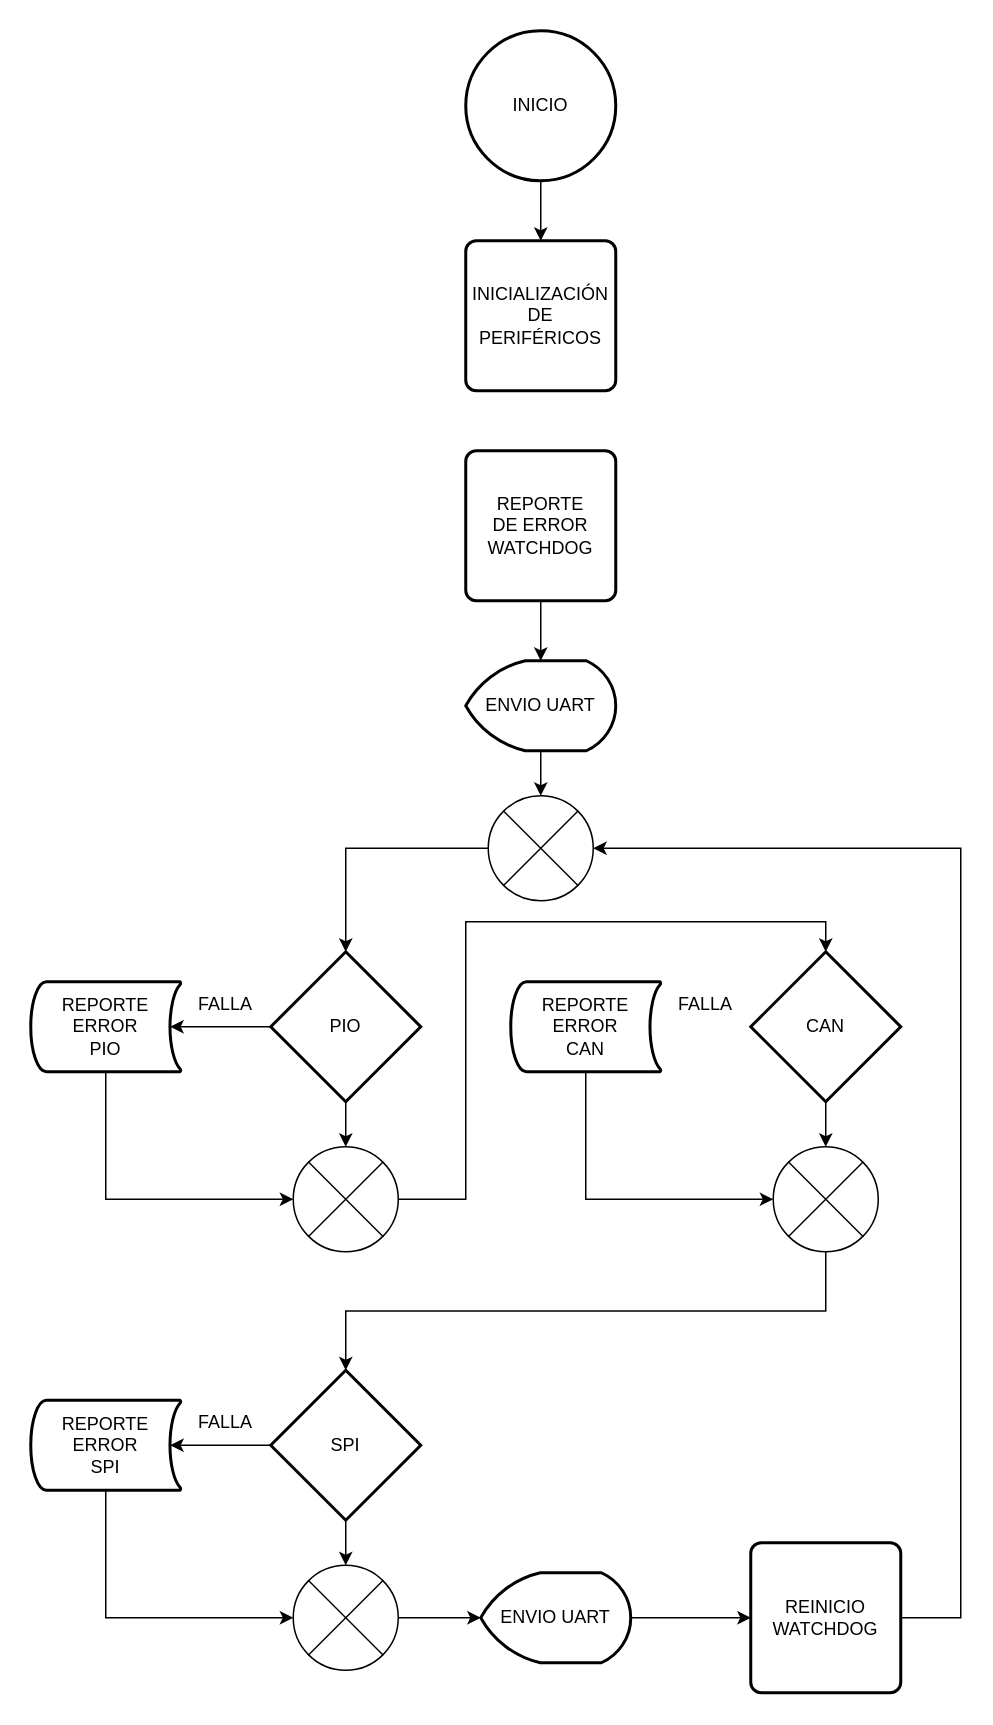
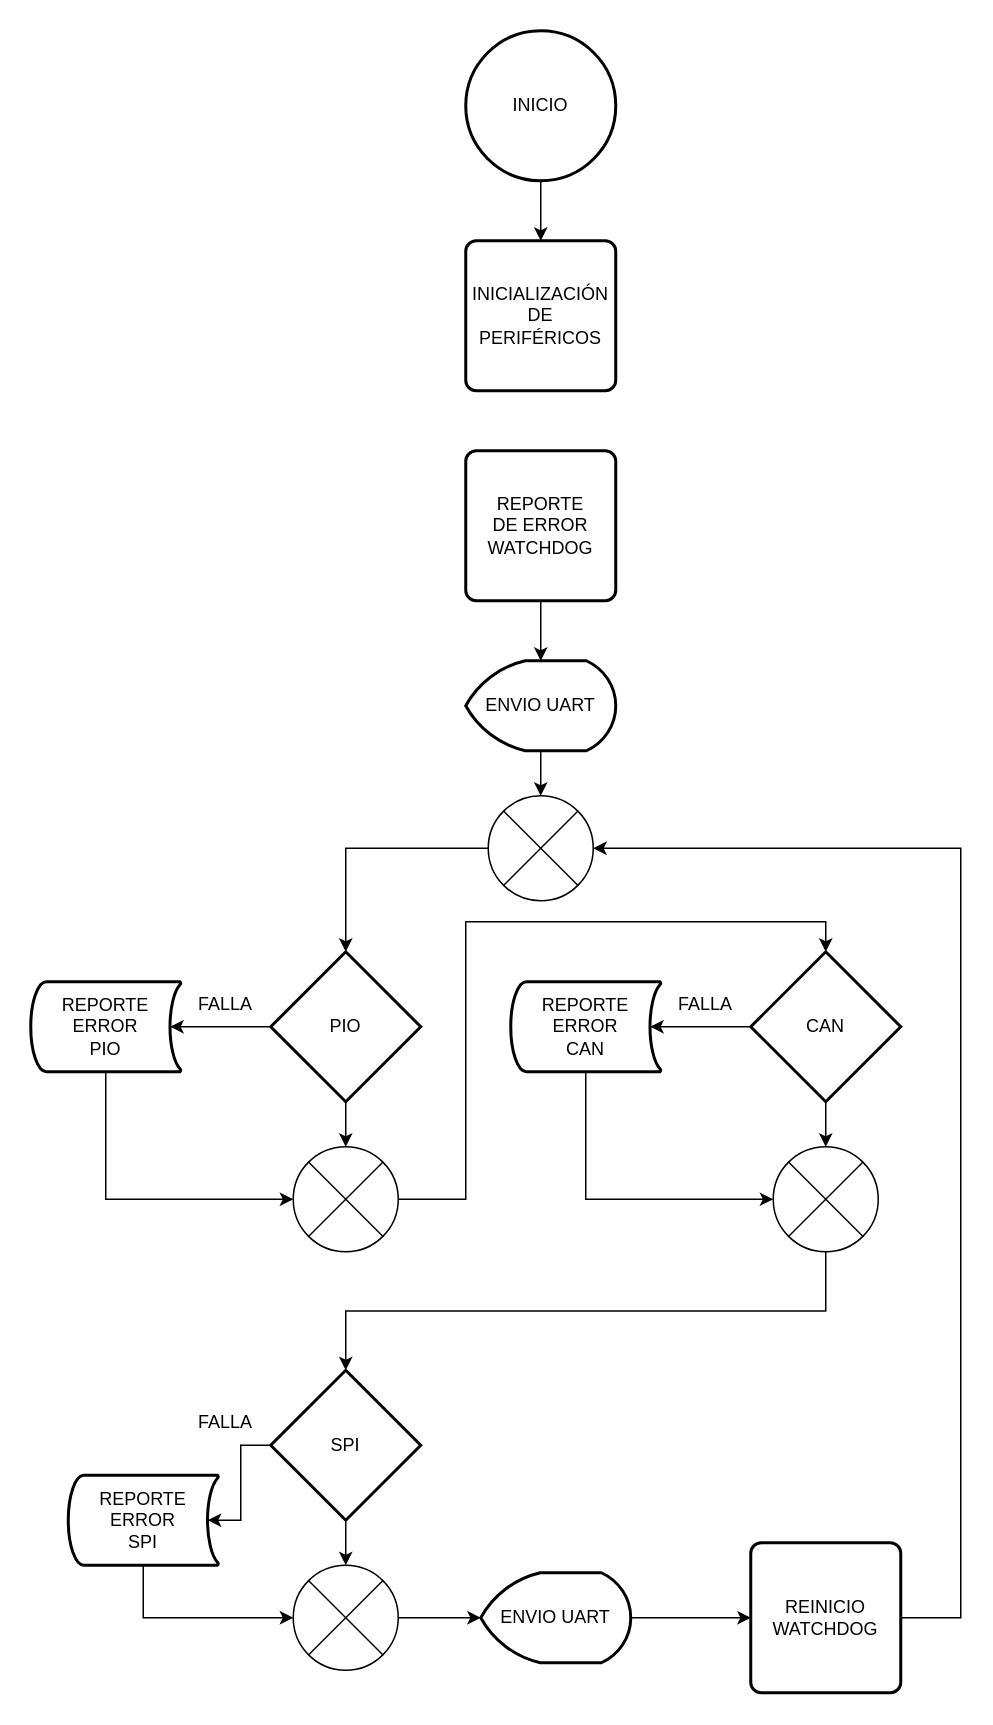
none -> (705, 1027)
(106, 1445) -> (143, 1520)
